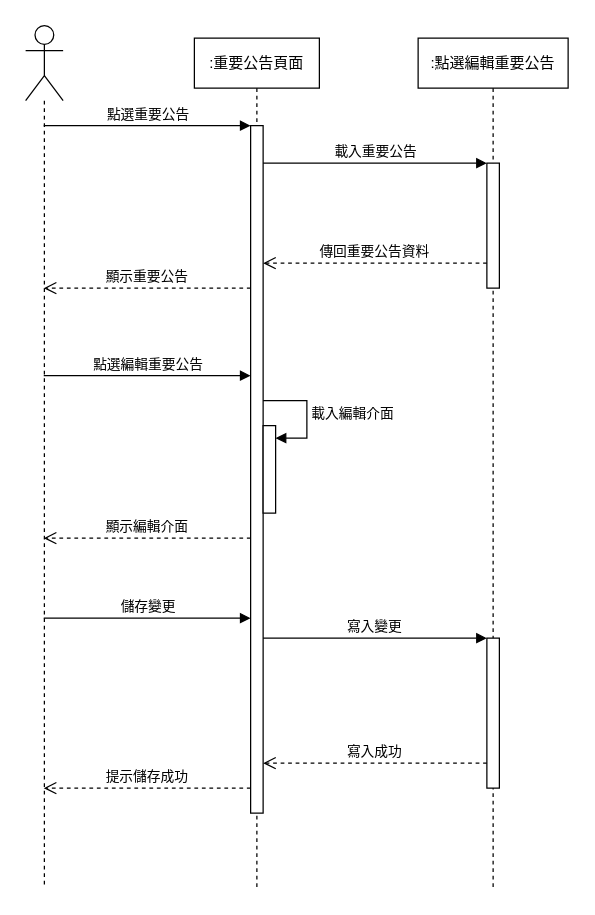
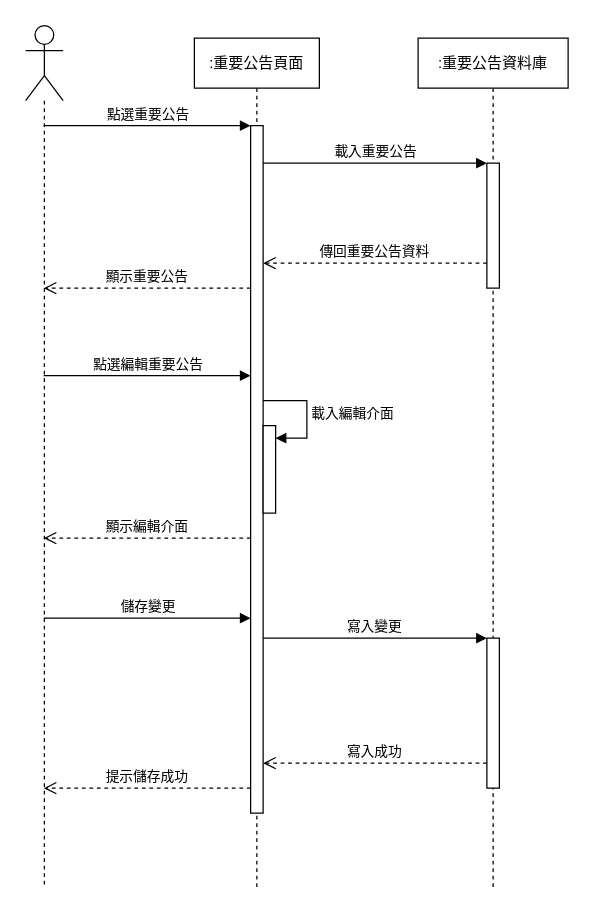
(493, 63) -> (493, 63)
